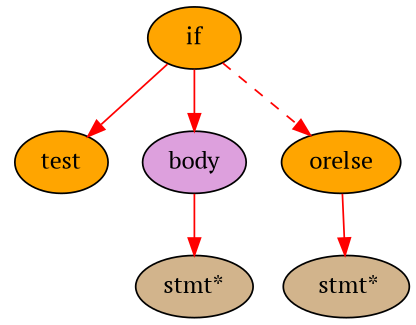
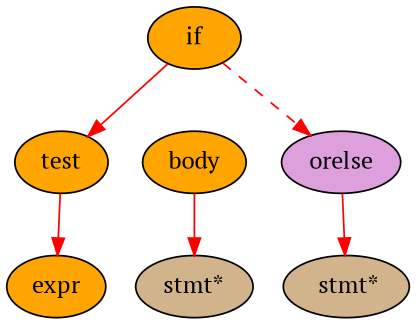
(194, 92) -> none
(194, 162) -> (194, 162)
(341, 162) -> (341, 162)
none -> (56, 287)
